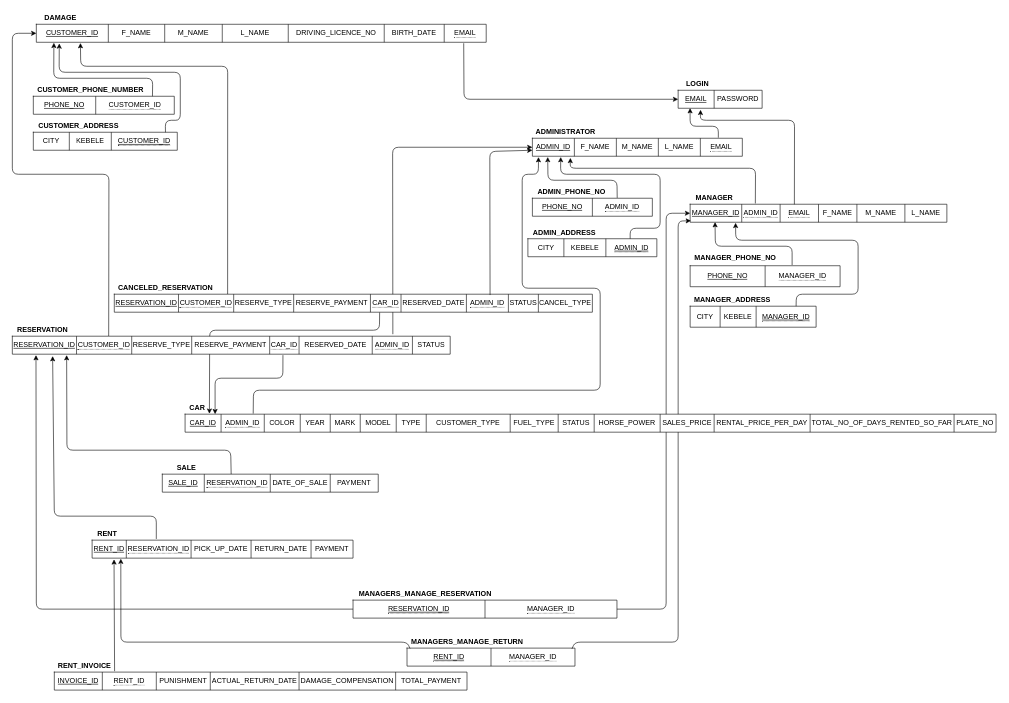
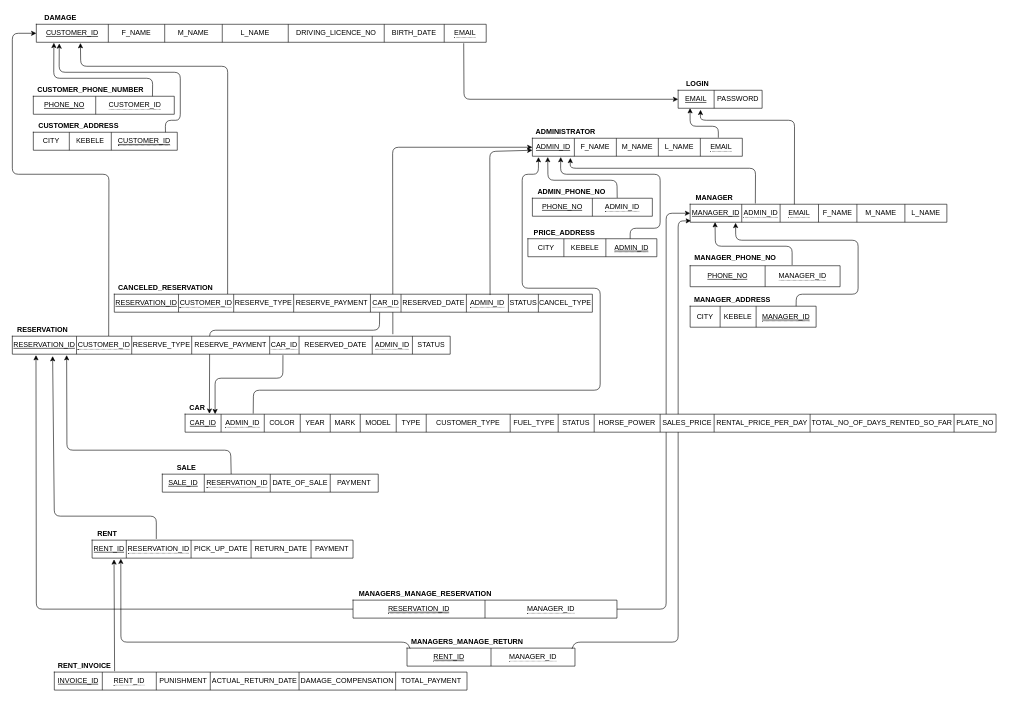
(565, 233) -> (565, 233)
